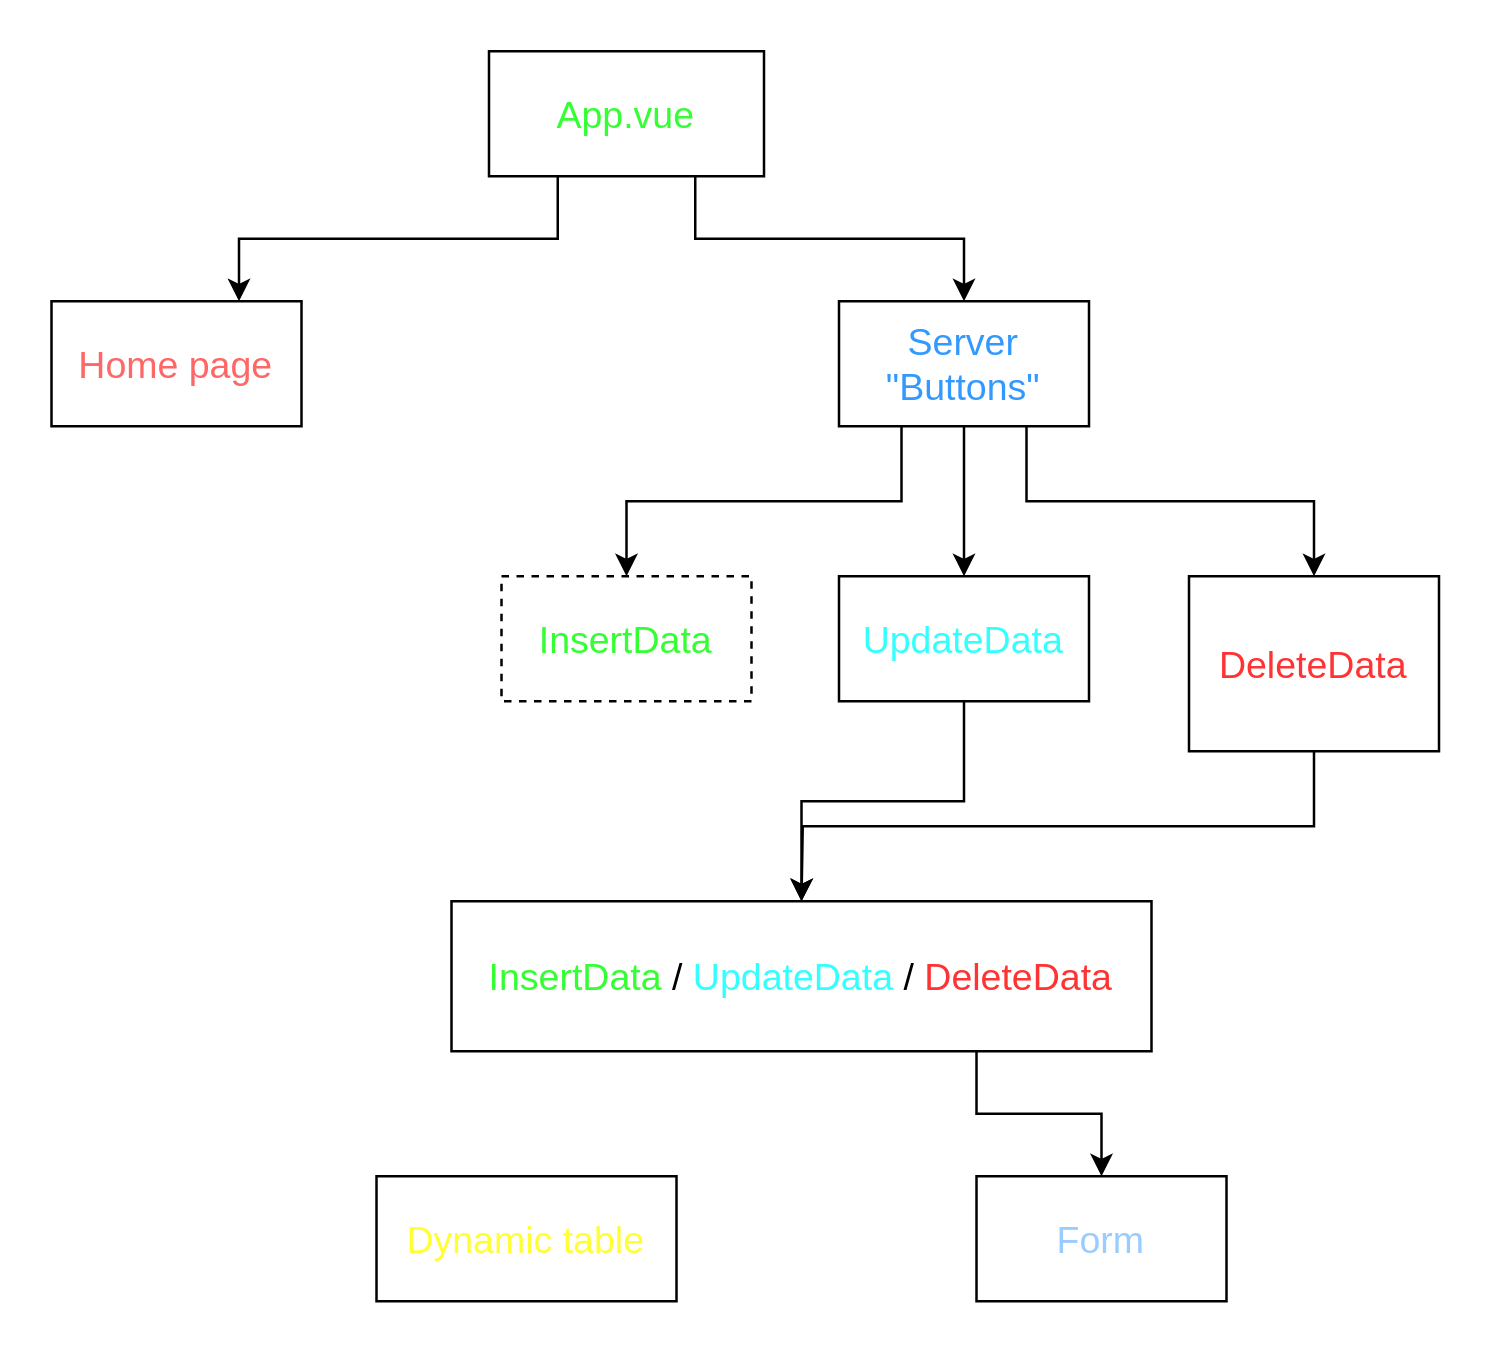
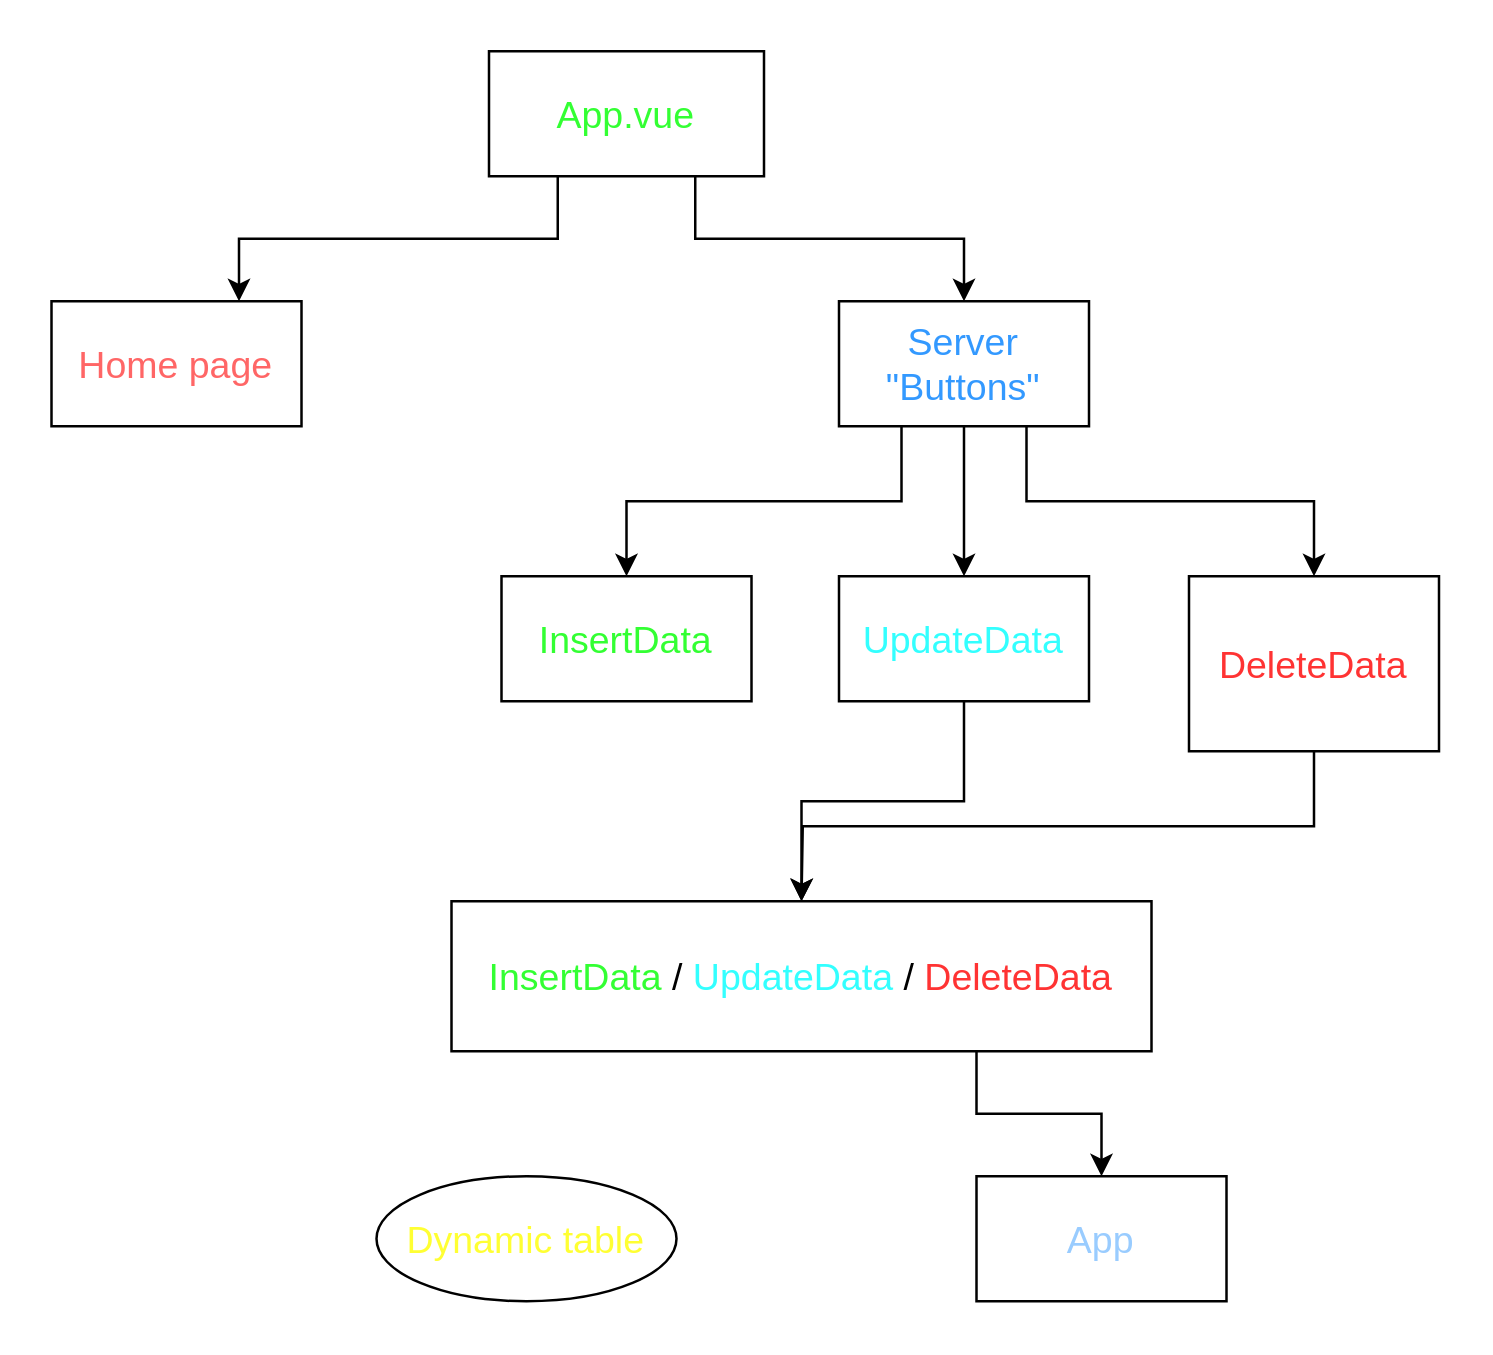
(626, 639) -> (626, 639)
(526, 1239) -> (526, 1239)
(1101, 1239) -> (1101, 1239)
